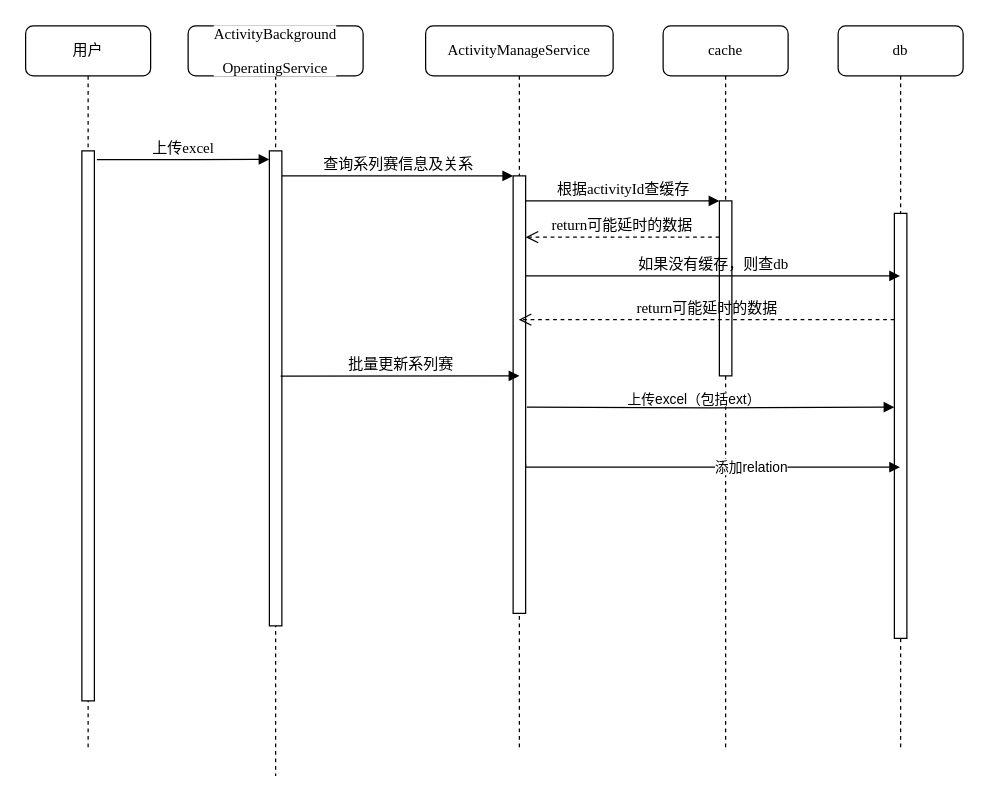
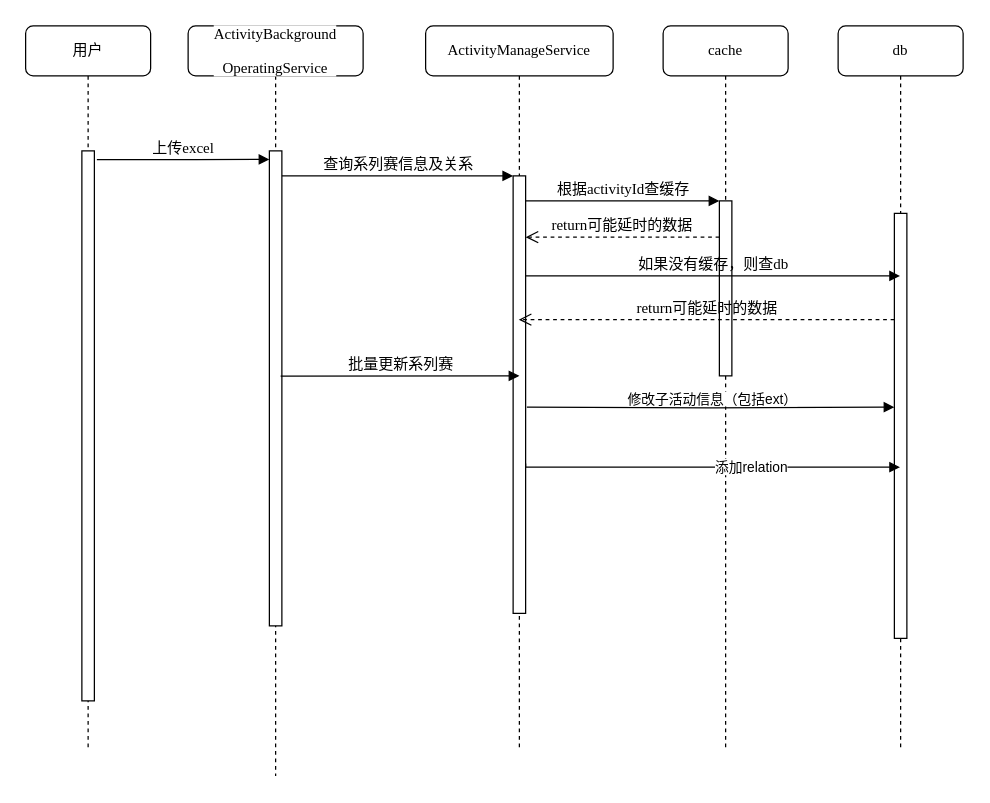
(705, 400) -> (723, 400)
